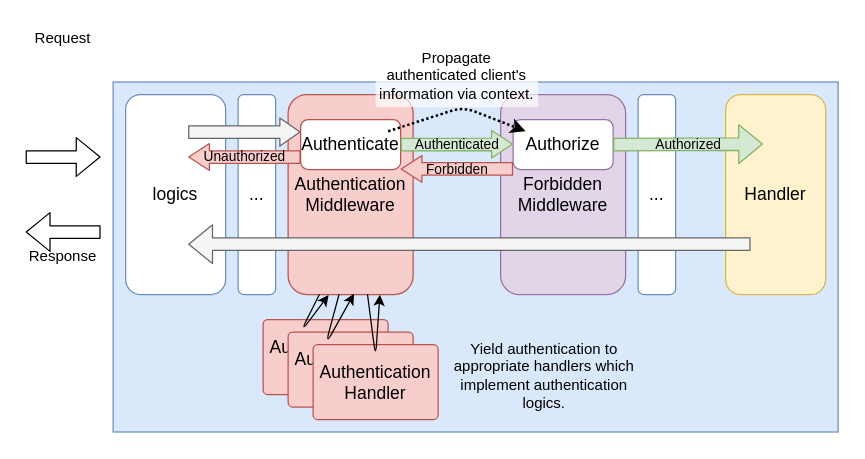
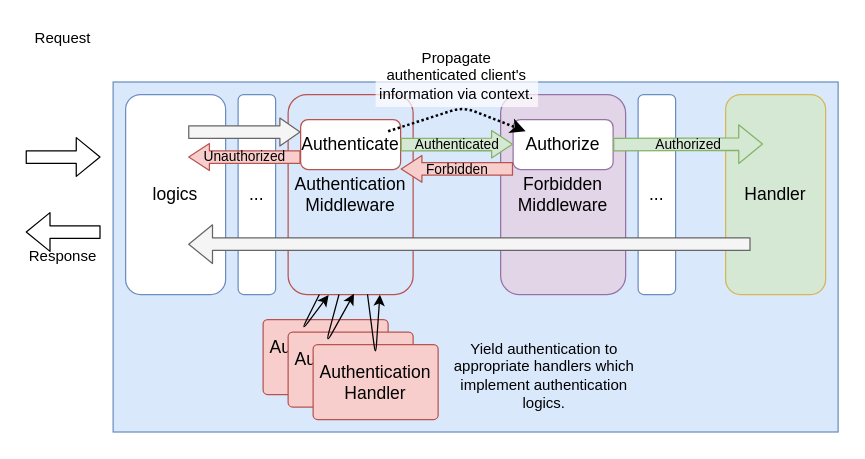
(351, 194) -> (351, 194)
(776, 194) -> (776, 194)
